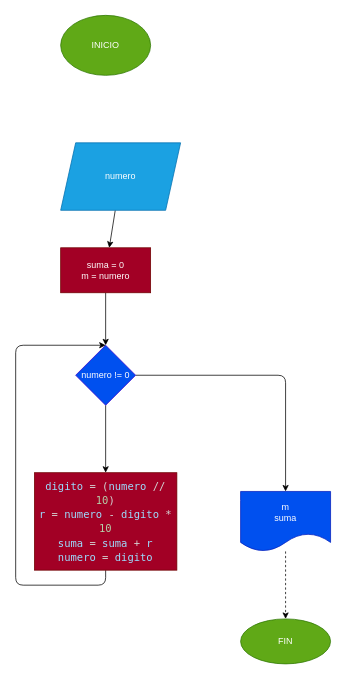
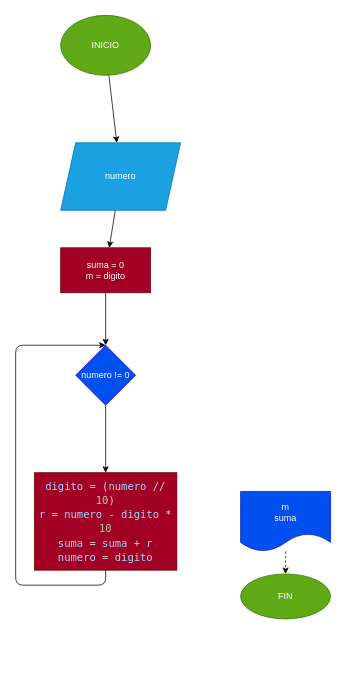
none -> (112, 107)
(105, 270) -> (105, 270)
(263, 375) -> none
(285, 642) -> (285, 597)
